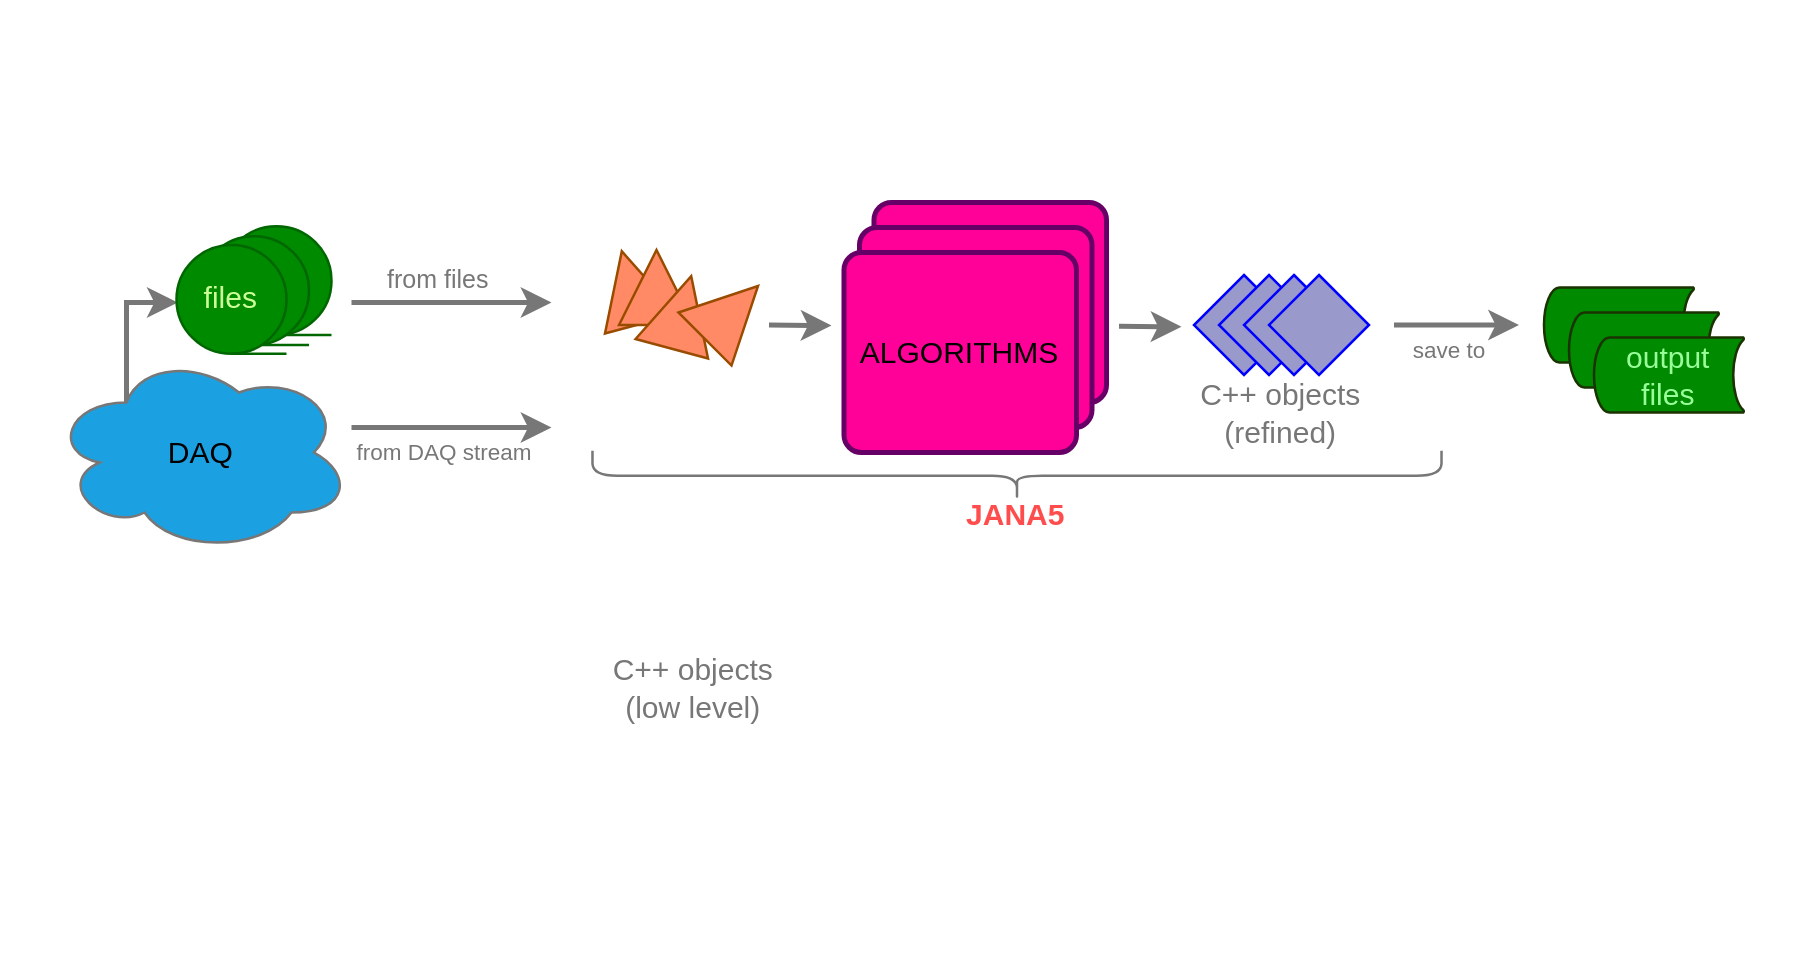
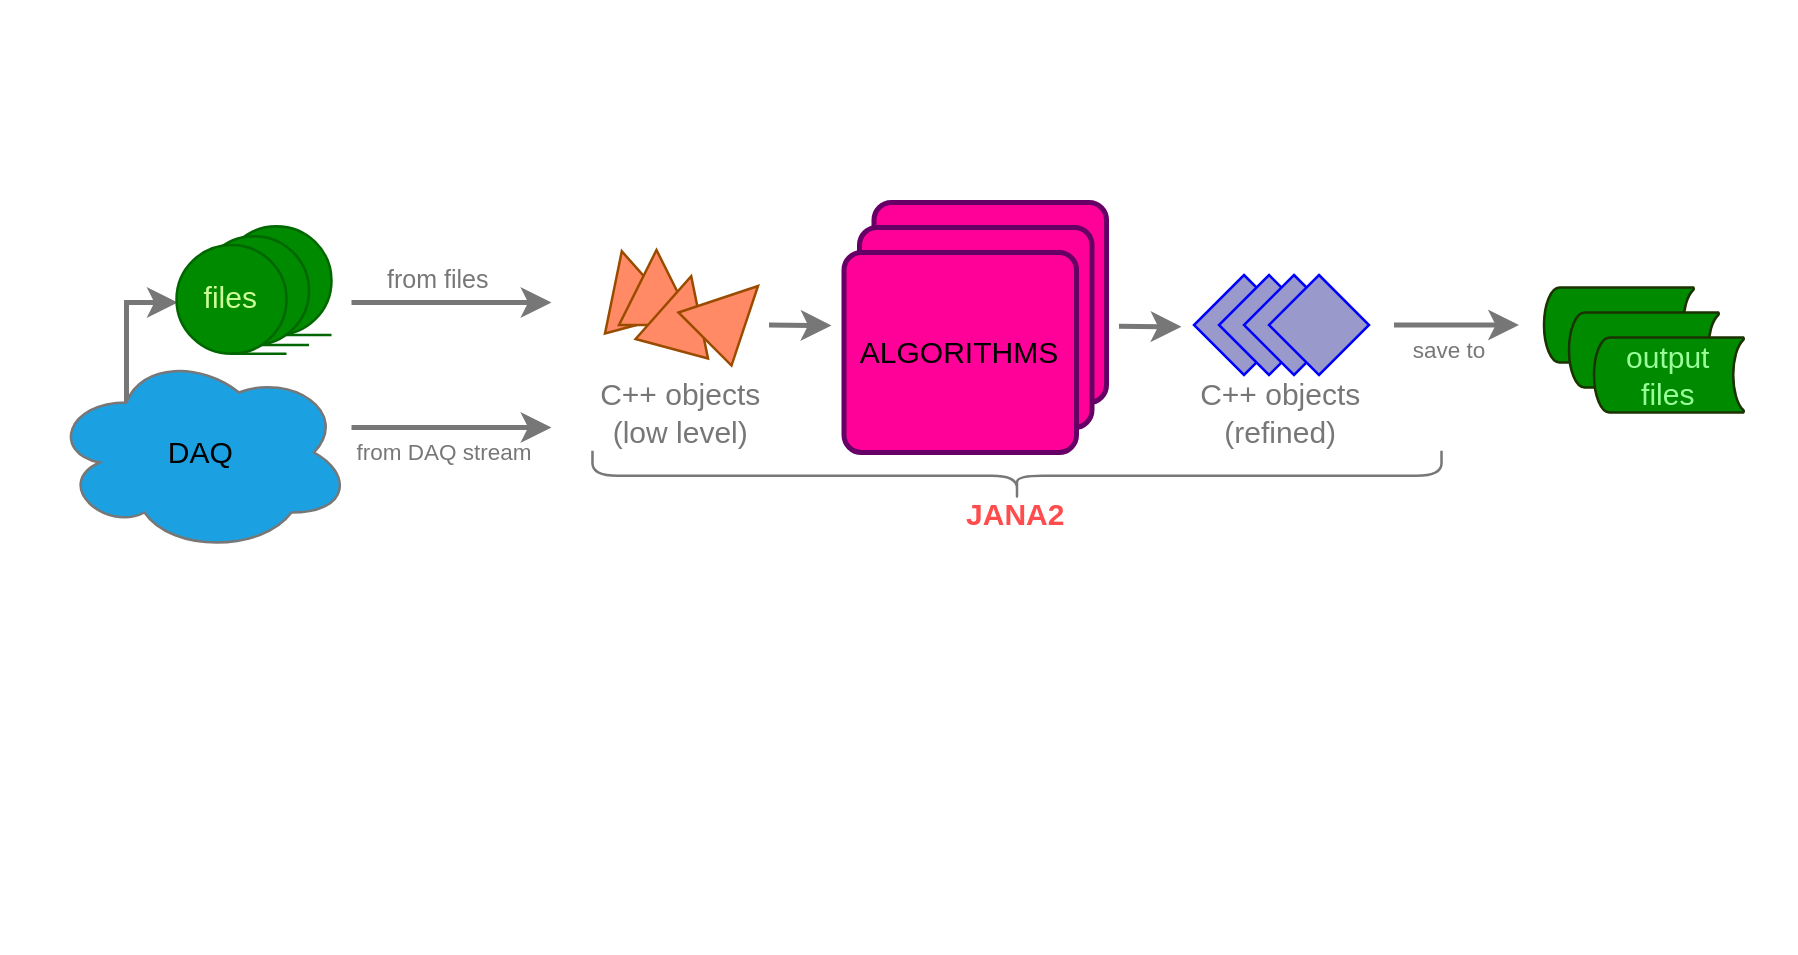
(1016, 516) -> (1016, 516)
(694, 688) -> (681, 413)
